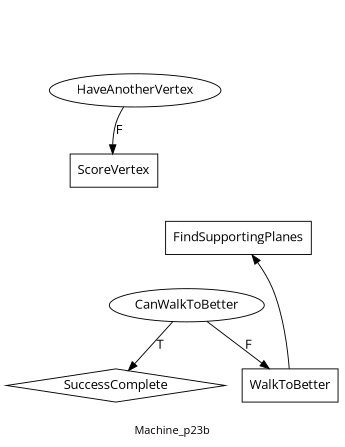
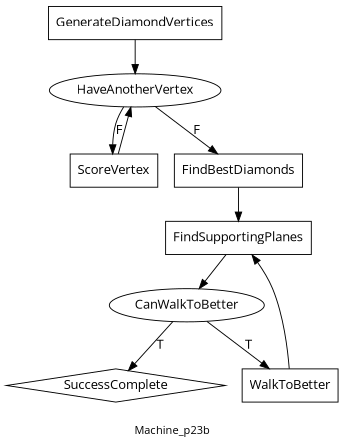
none -> (135, 23)
none -> (123, 135)
none -> (238, 171)
none -> (215, 268)
(249, 345) -> (249, 345)
